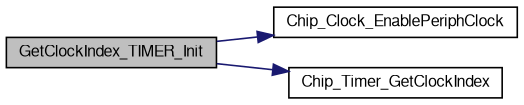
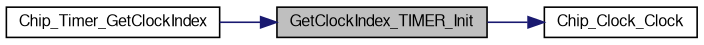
(396, 22) -> (621, 22)
(245, 67) -> (240, 22)
